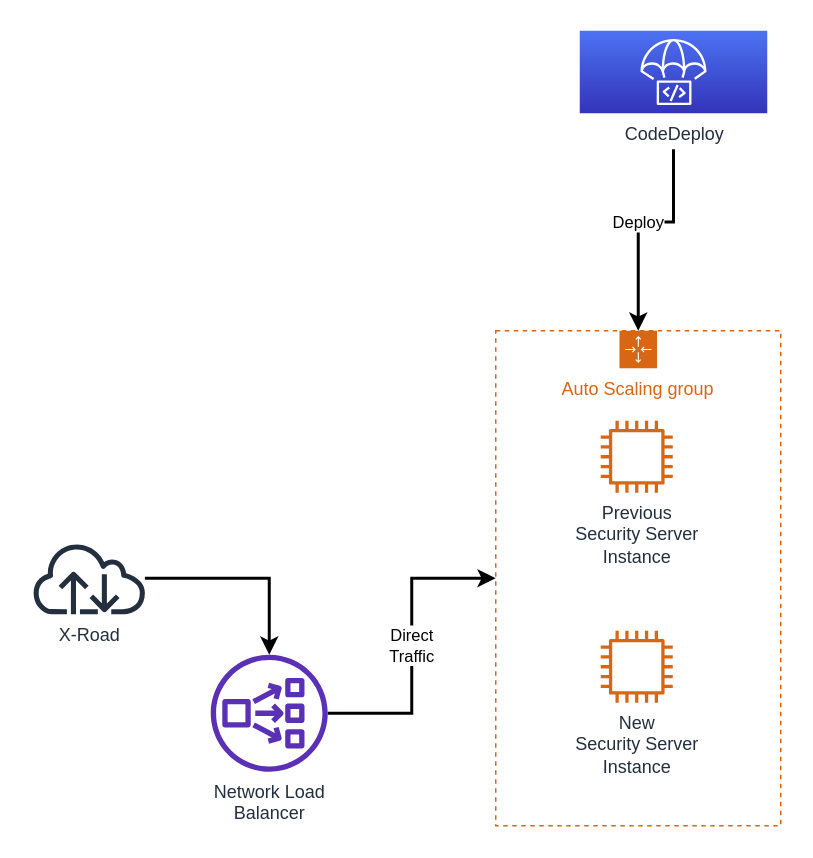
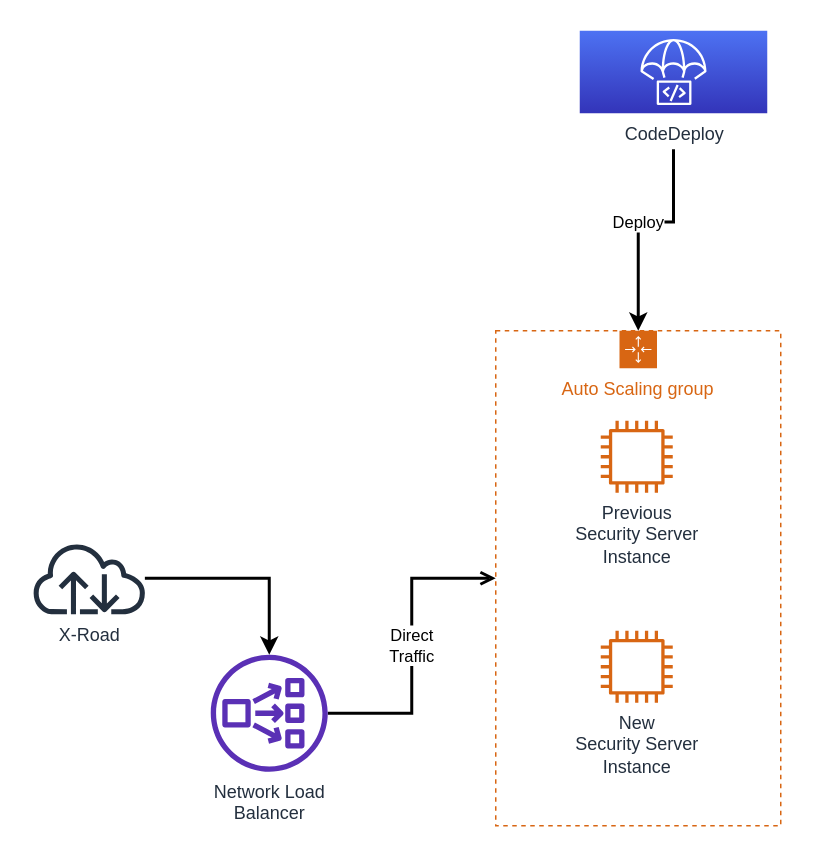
(481, 578) -> (482, 578)
